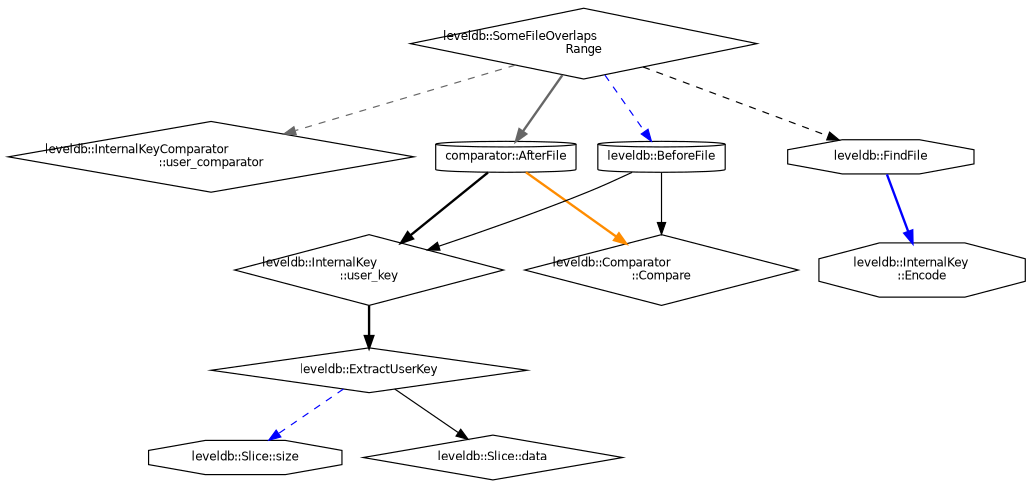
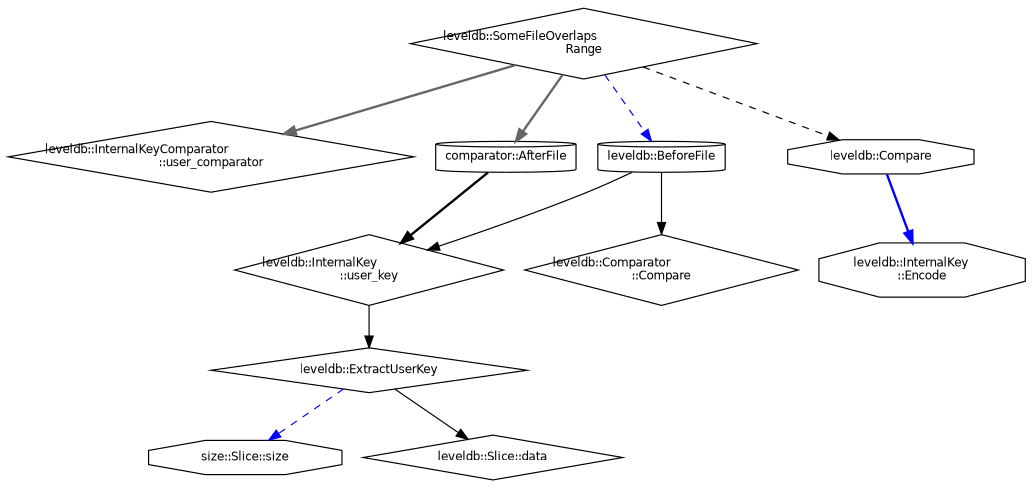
(405, 98) -> (405, 98)
(881, 157) -> (881, 157)
(573, 206) -> none
(369, 321) -> (369, 321)
(245, 458) -> (245, 458)
